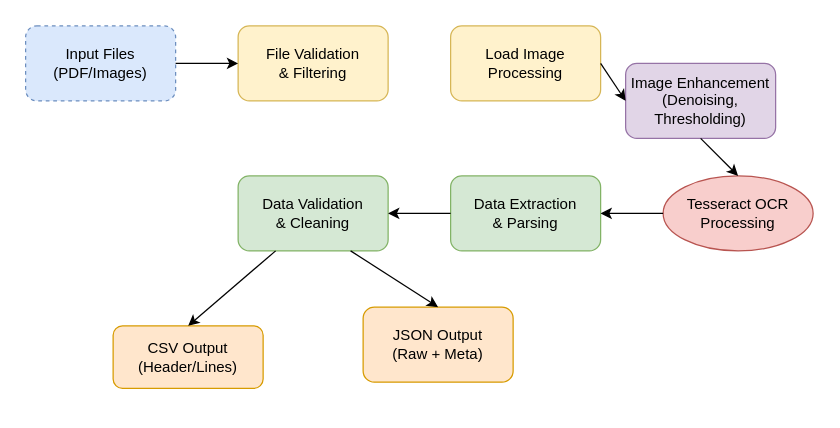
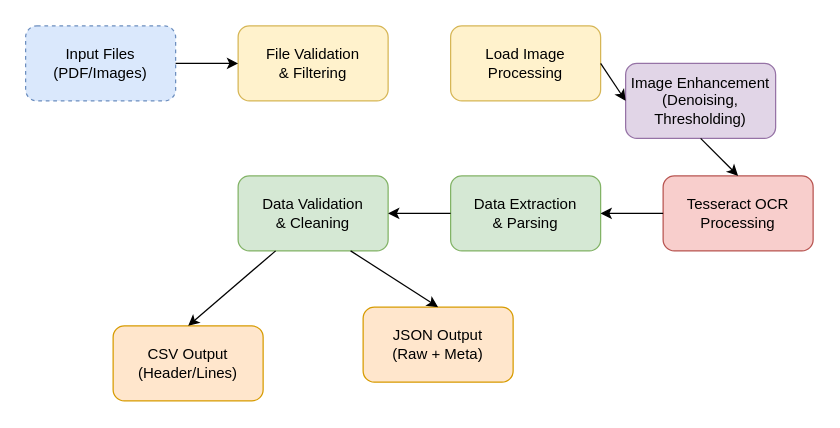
(738, 213) -> (738, 213)
(188, 357) -> (188, 363)
